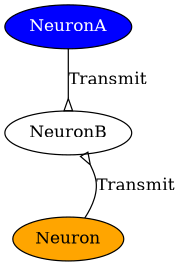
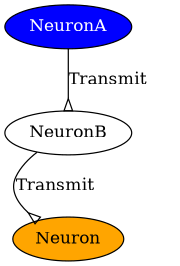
(96, 192) -> (15, 181)
